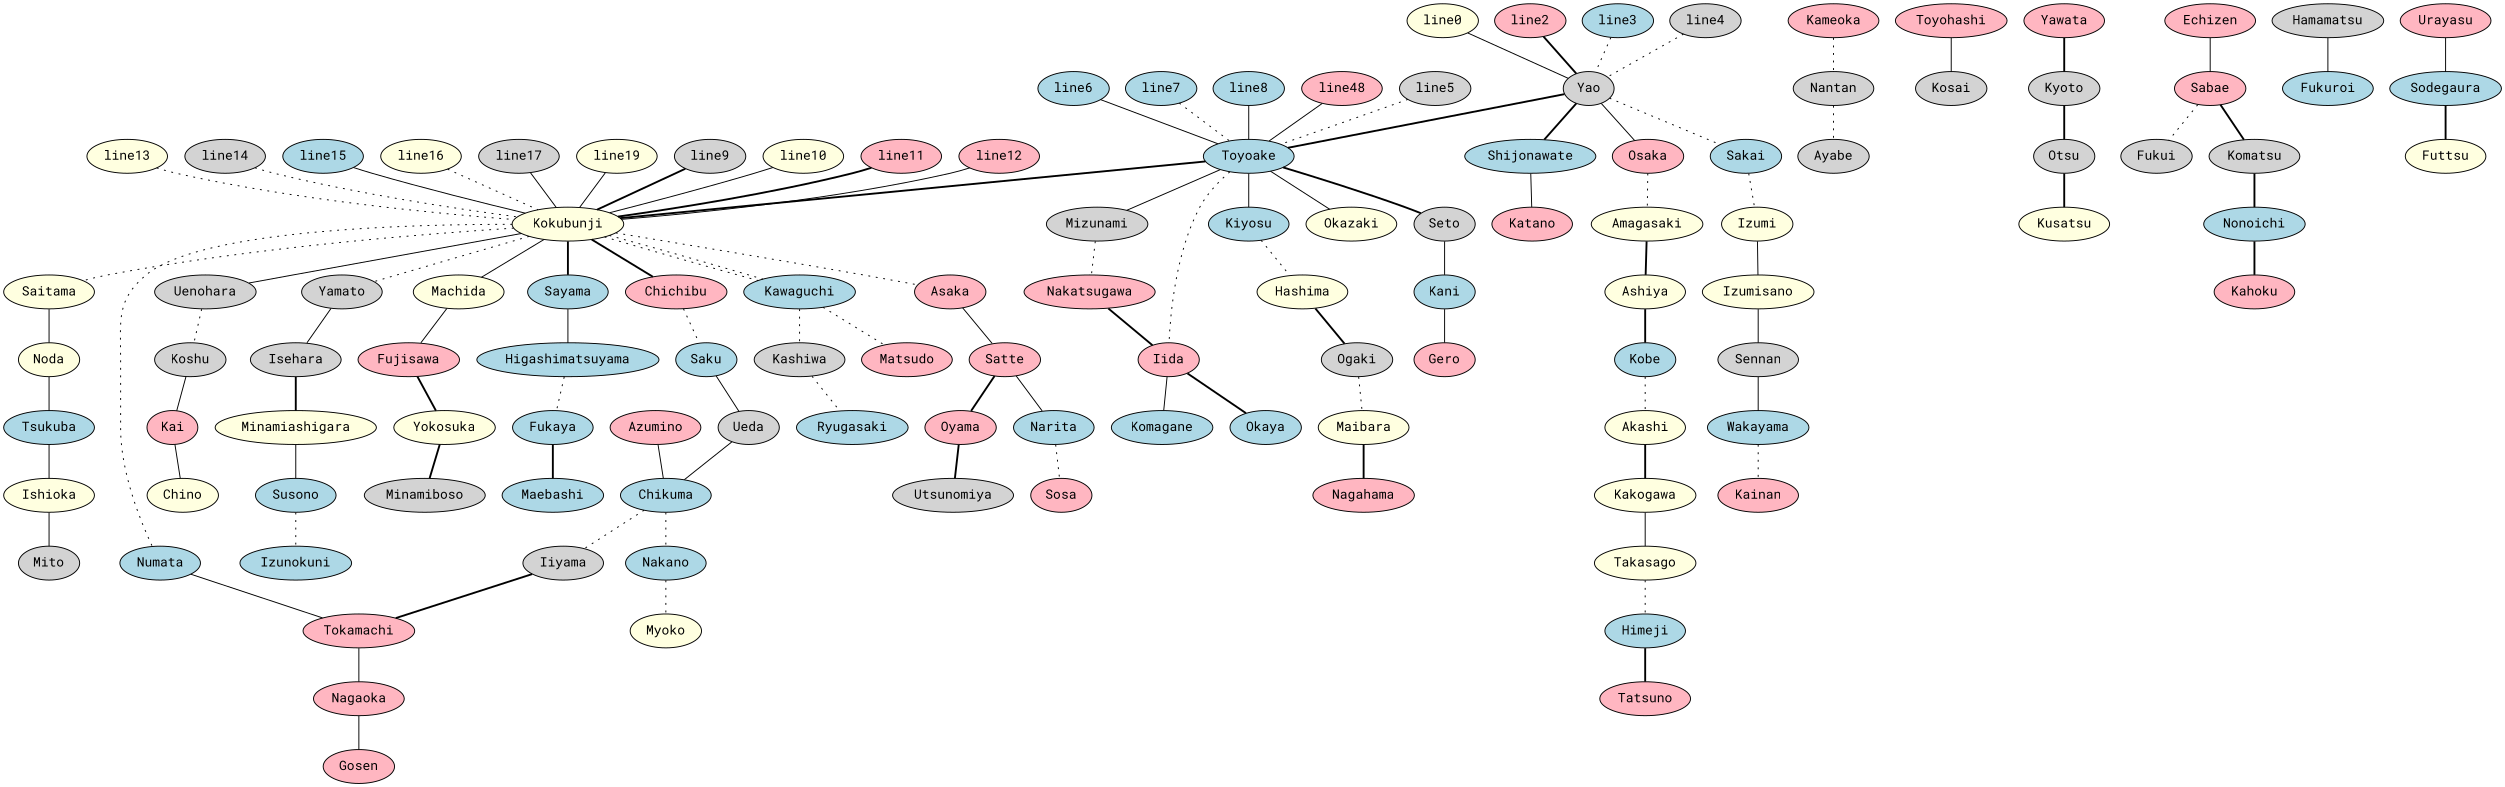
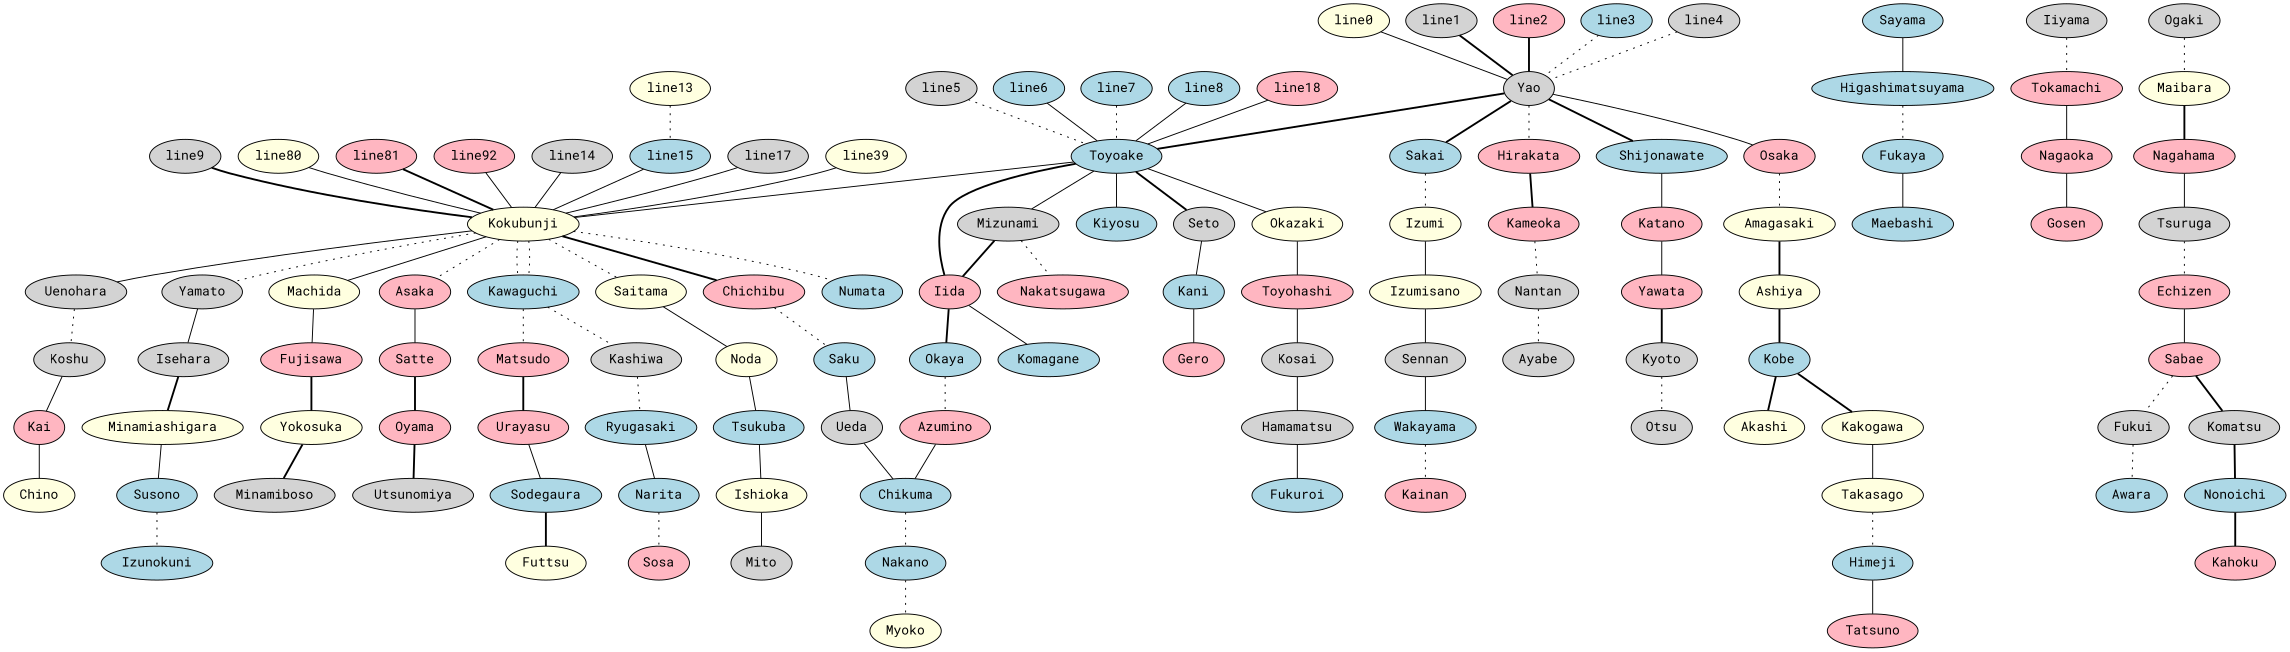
none -> (1441, 21)
(1342, 89) -> (1297, 89)
(1665, 121) -> (1479, 122)
(2064, 123) -> (1662, 394)
(421, 156) -> none
(617, 156) -> (866, 156)
(803, 156) -> (278, 156)
(901, 156) -> (376, 156)
(999, 156) -> (474, 156)
none -> (1529, 156)
(913, 190) -> (824, 190)
(385, 196) -> (548, 190)
(334, 201) -> (670, 123)
(2064, 224) -> none
none -> (2184, 224)
(1183, 251) -> (976, 190)
(568, 258) -> none
none -> (1297, 258)
none -> (1662, 258)
(1302, 292) -> none
(1130, 327) -> (979, 259)
(1029, 393) -> (650, 462)
none -> (523, 394)
none -> (945, 394)
none -> (1297, 394)
(1645, 394) -> (1772, 393)
(553, 462) -> (1903, 190)
(1645, 462) -> (1825, 393)
none -> (2132, 495)
(614, 529) -> none
(257, 596) -> none
(464, 596) -> (2067, 55)
(1645, 665) -> (1873, 597)
